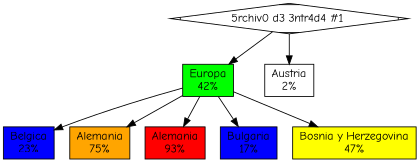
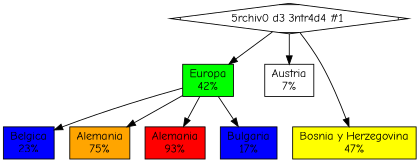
(289, 80) -> (289, 80)
(272, 108) -> (326, 74)
